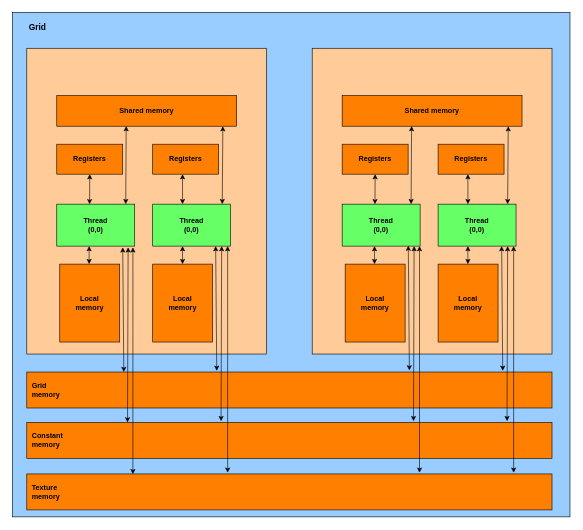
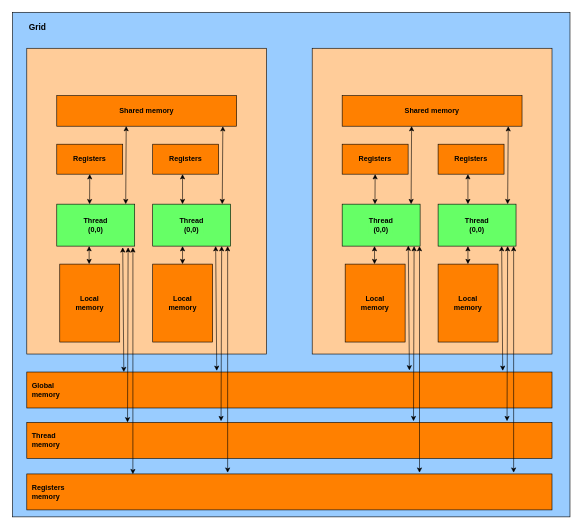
(40, 390) -> (40, 390)
(44, 441) -> (40, 441)
(42, 492) -> (45, 492)
